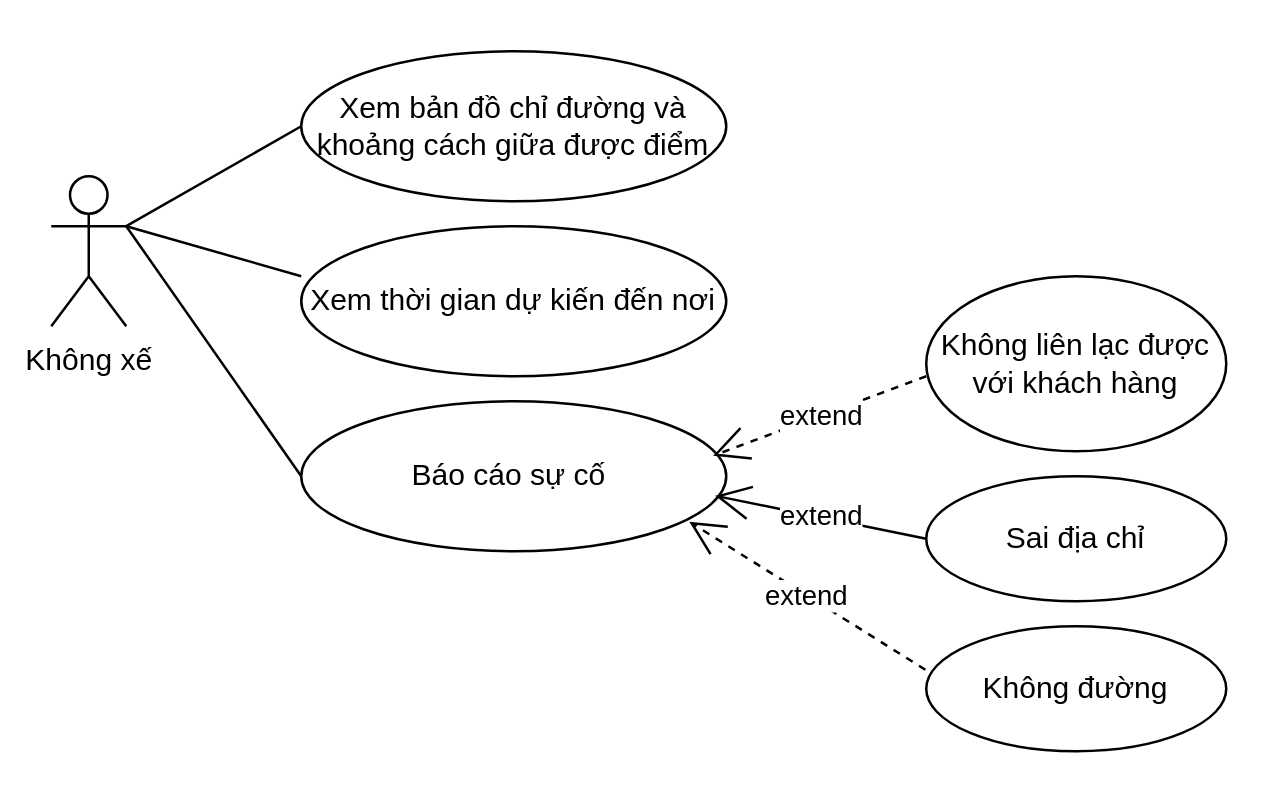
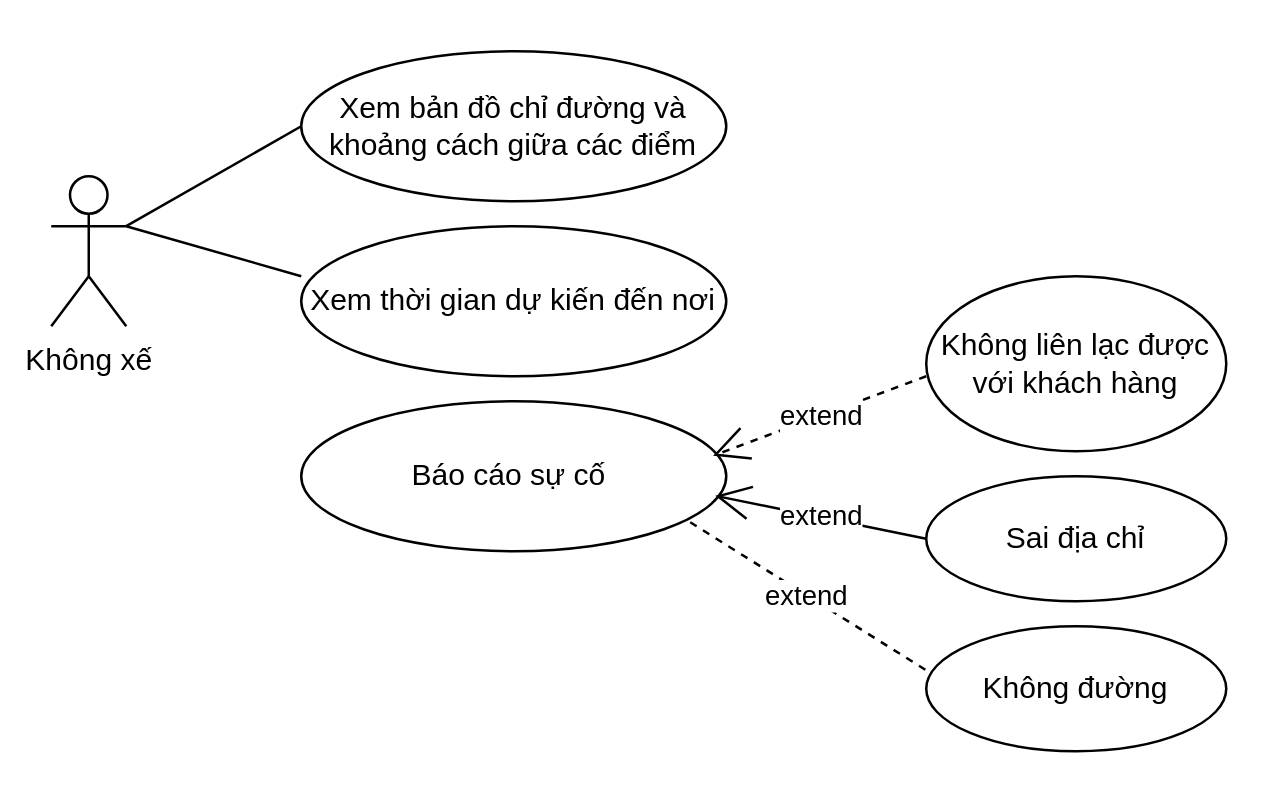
(514, 126) -> (514, 126)
(216, 354) -> none
(697, 526) -> (695, 525)
